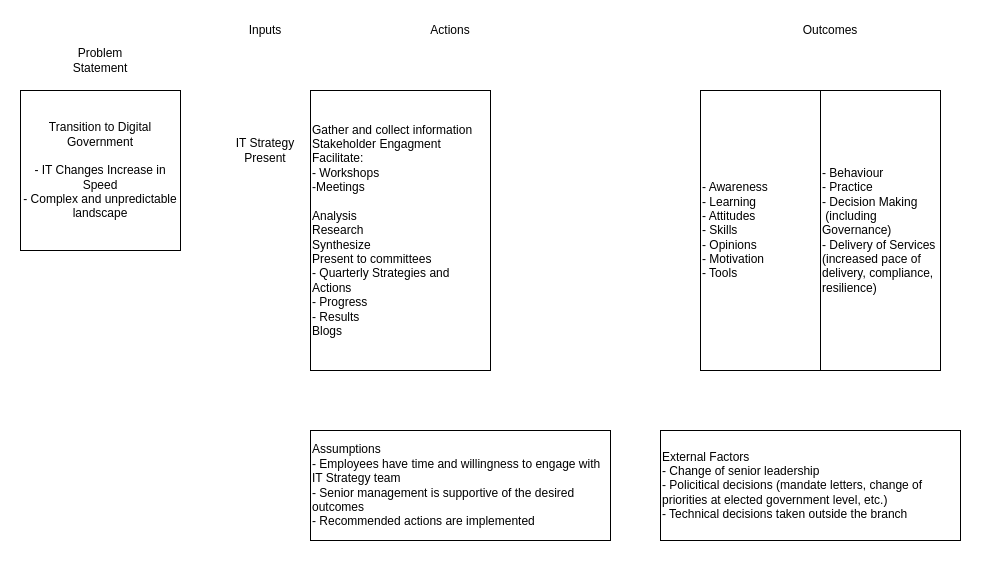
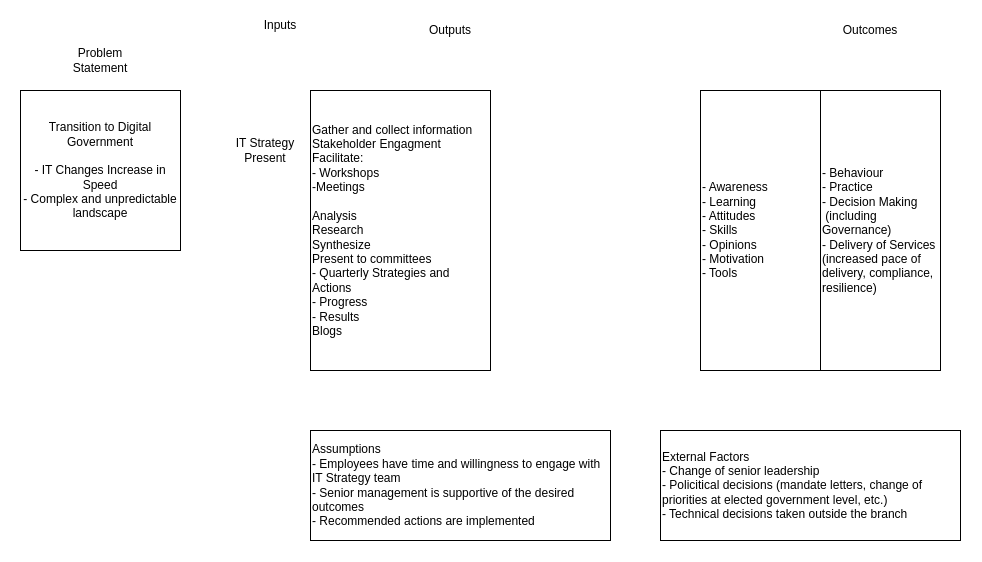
(266, 31) -> (281, 26)
(451, 31) -> (451, 31)
(831, 31) -> (871, 31)
